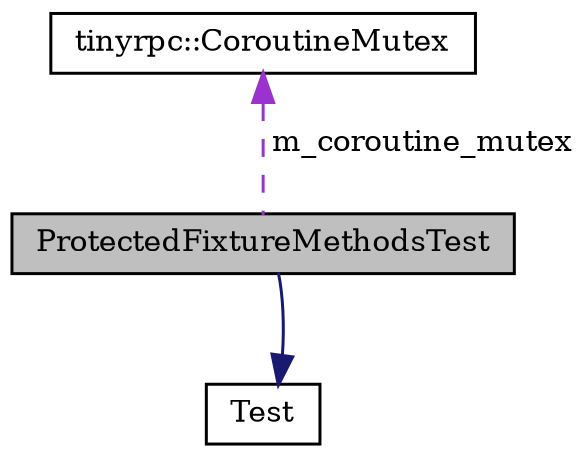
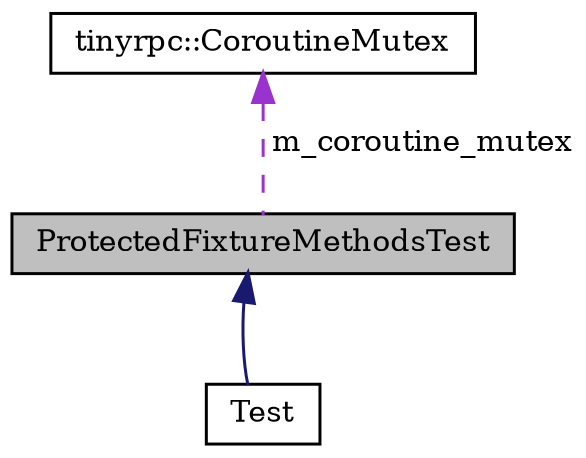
(283, 314) -> (243, 344)
